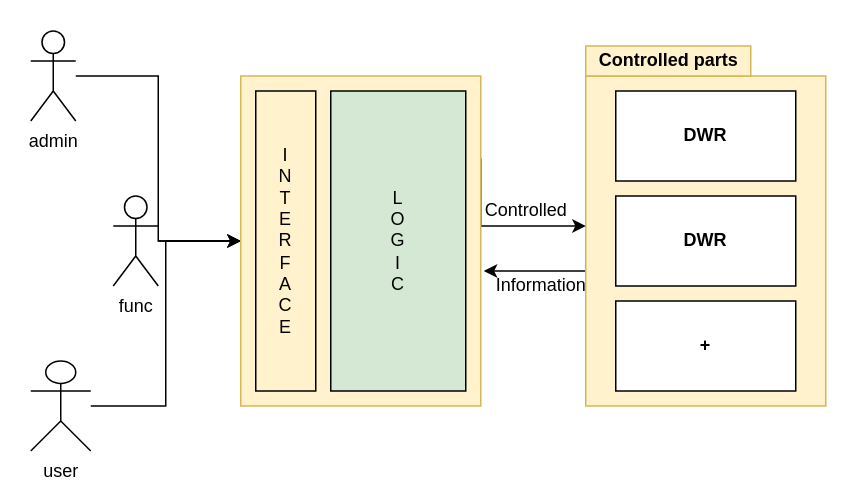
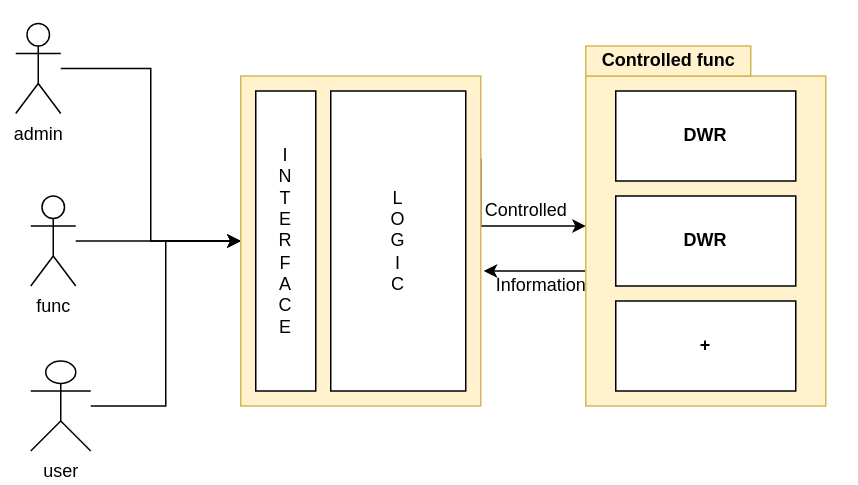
(669, 61) -> (669, 61)
(53, 76) -> (38, 68)
(136, 241) -> (53, 241)
(286, 241) -> (286, 241)
(398, 241) -> (398, 241)
